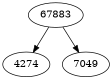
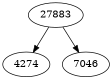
(56, 15) -> (56, 15)
(86, 64) -> (86, 64)
